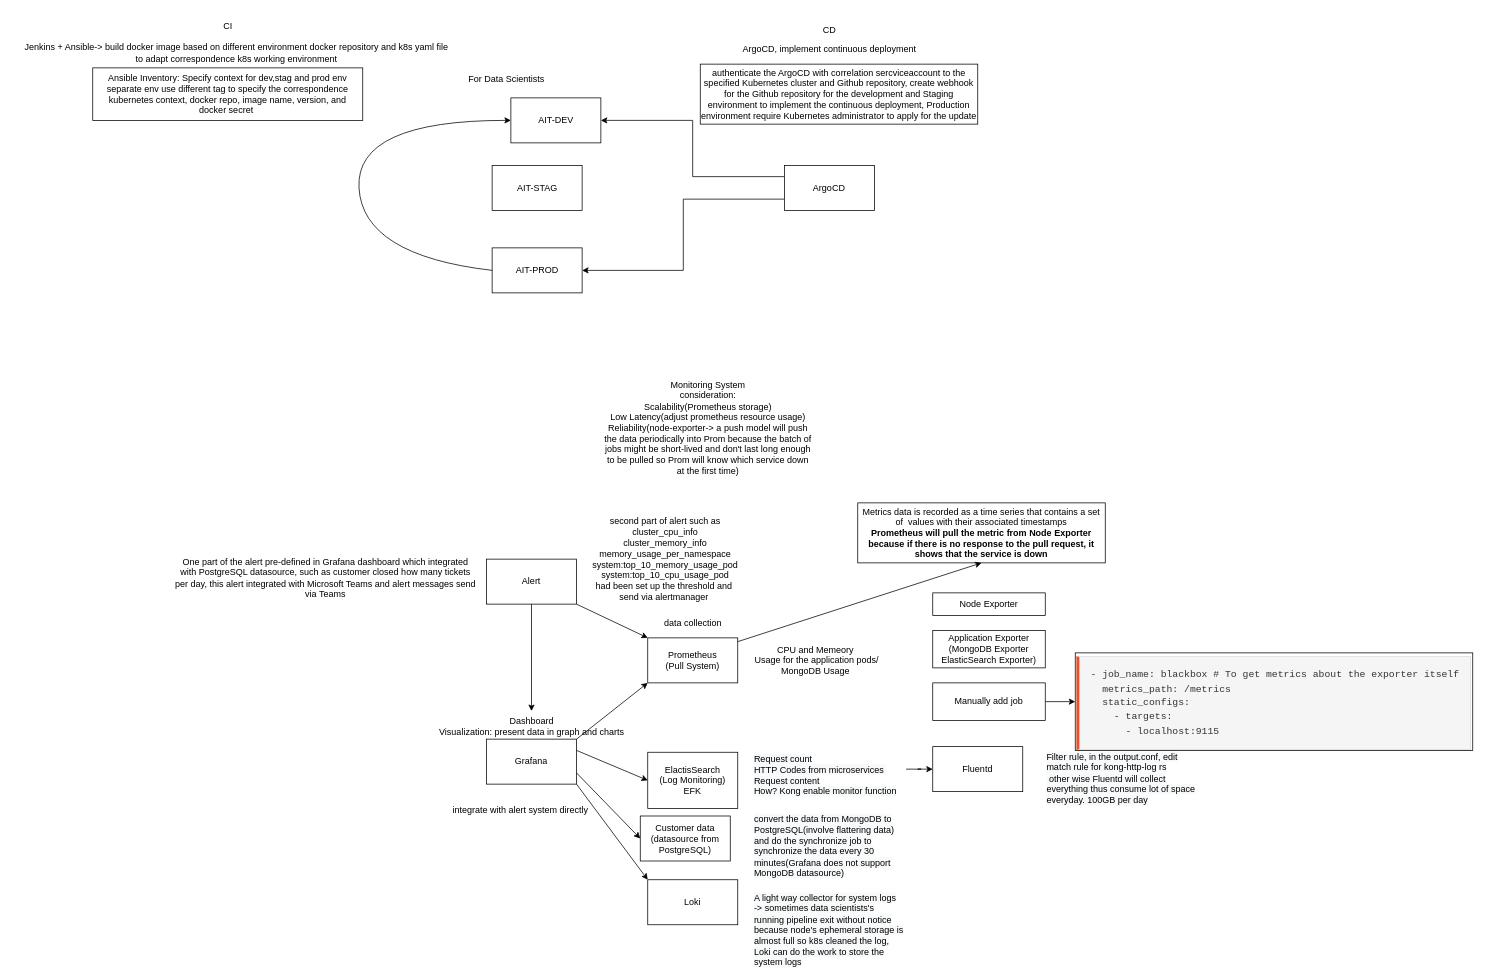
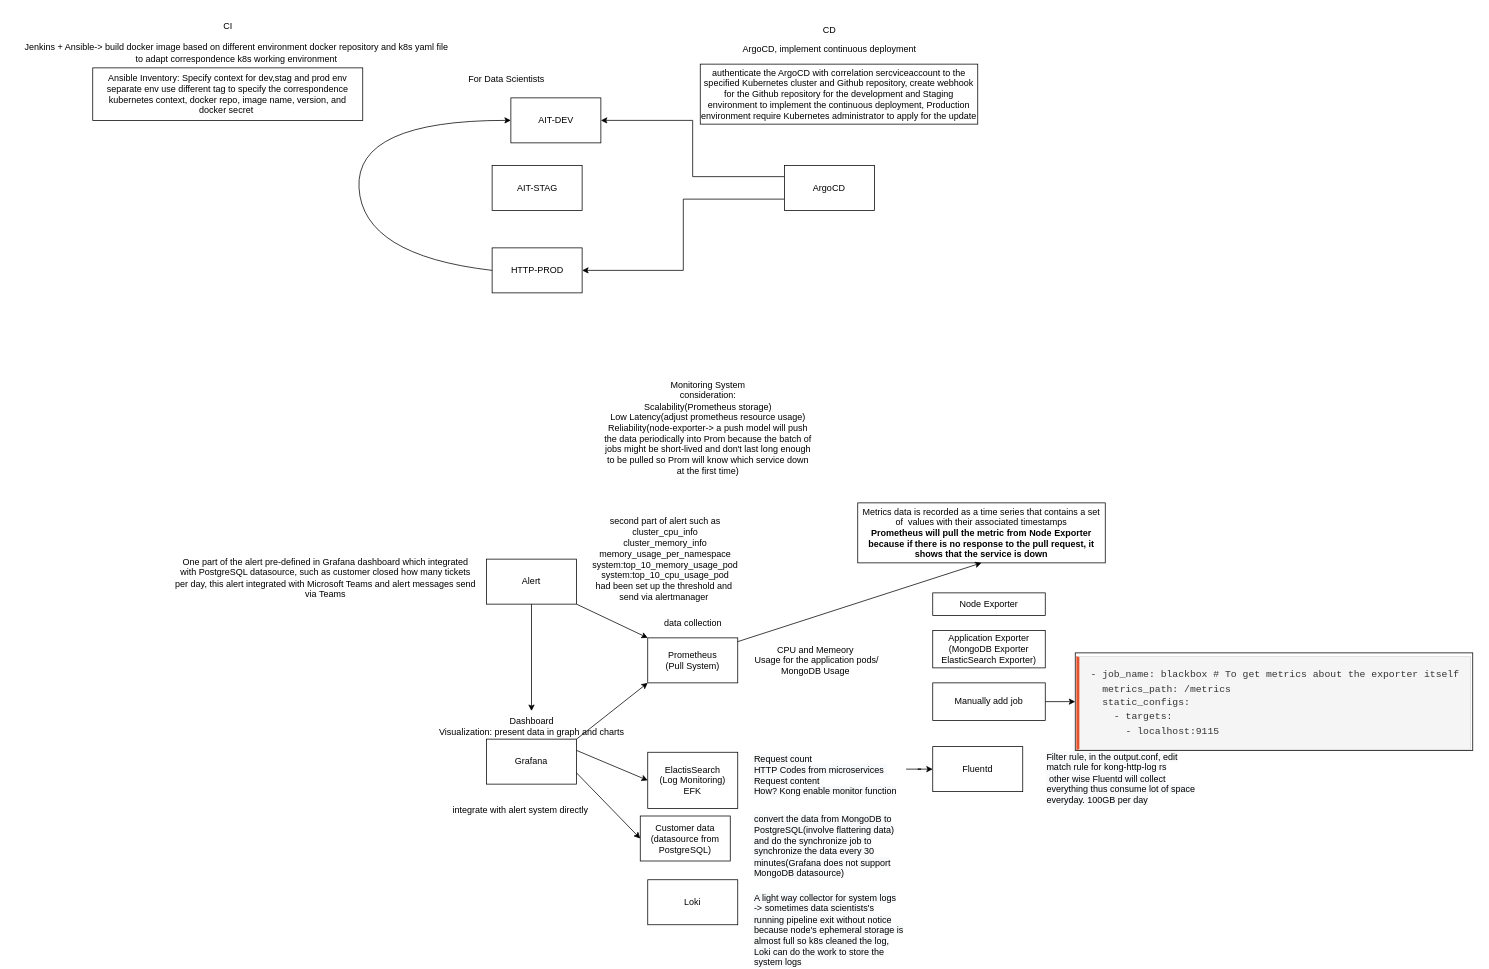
(537, 270) -> (537, 270)
(611, 830) -> none
